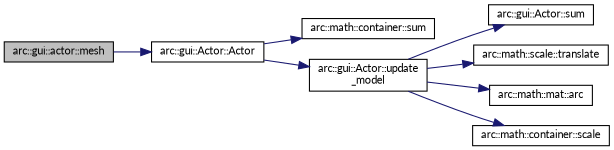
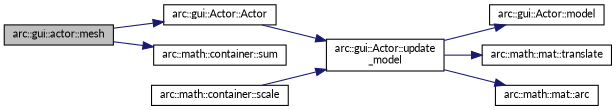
(541, 15) -> (547, 15)
(278, 42) -> (128, 44)
(541, 55) -> (547, 55)
(451, 108) -> (289, 79)
